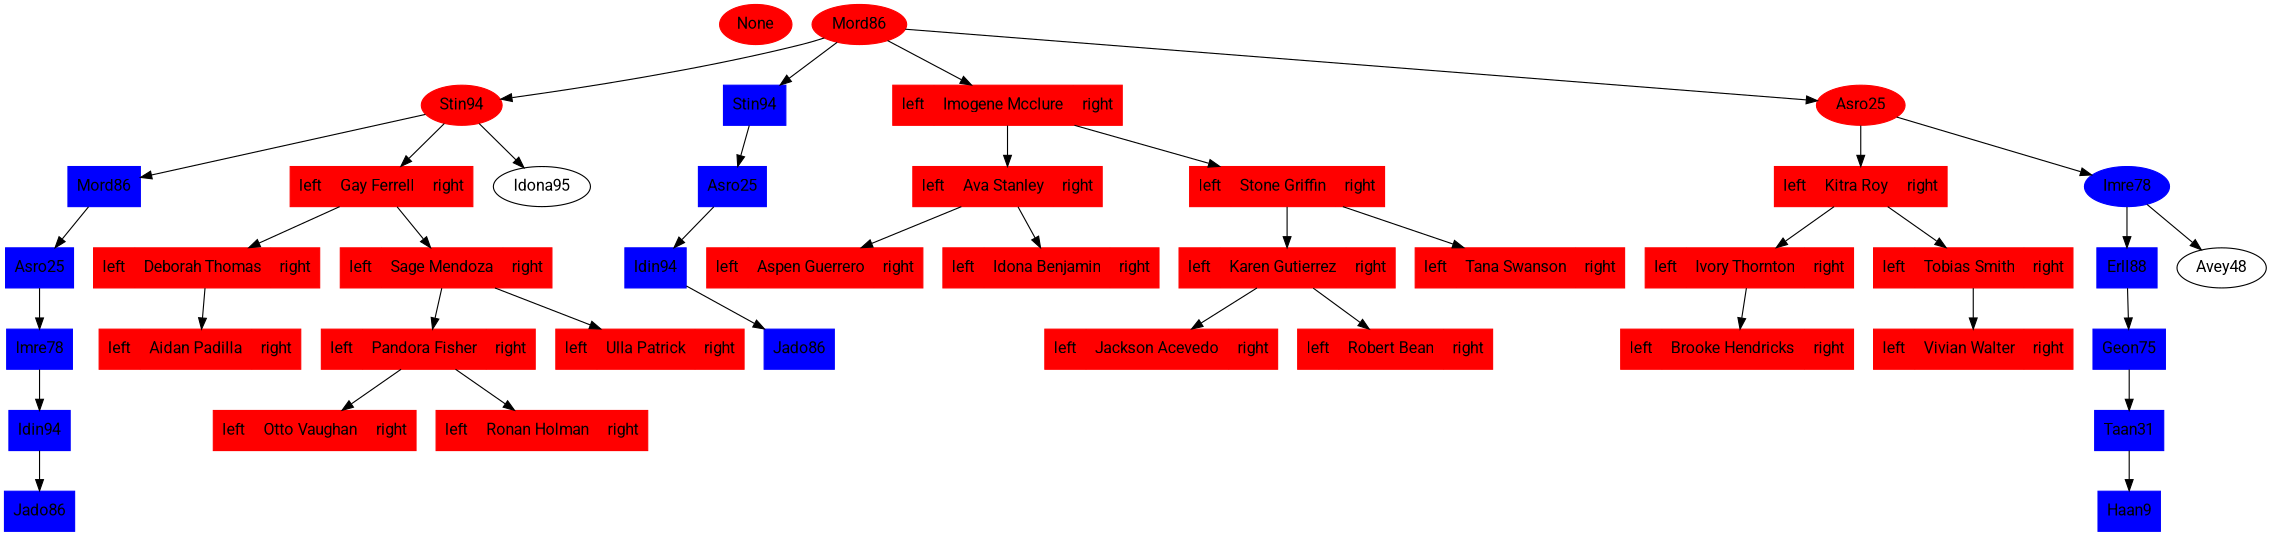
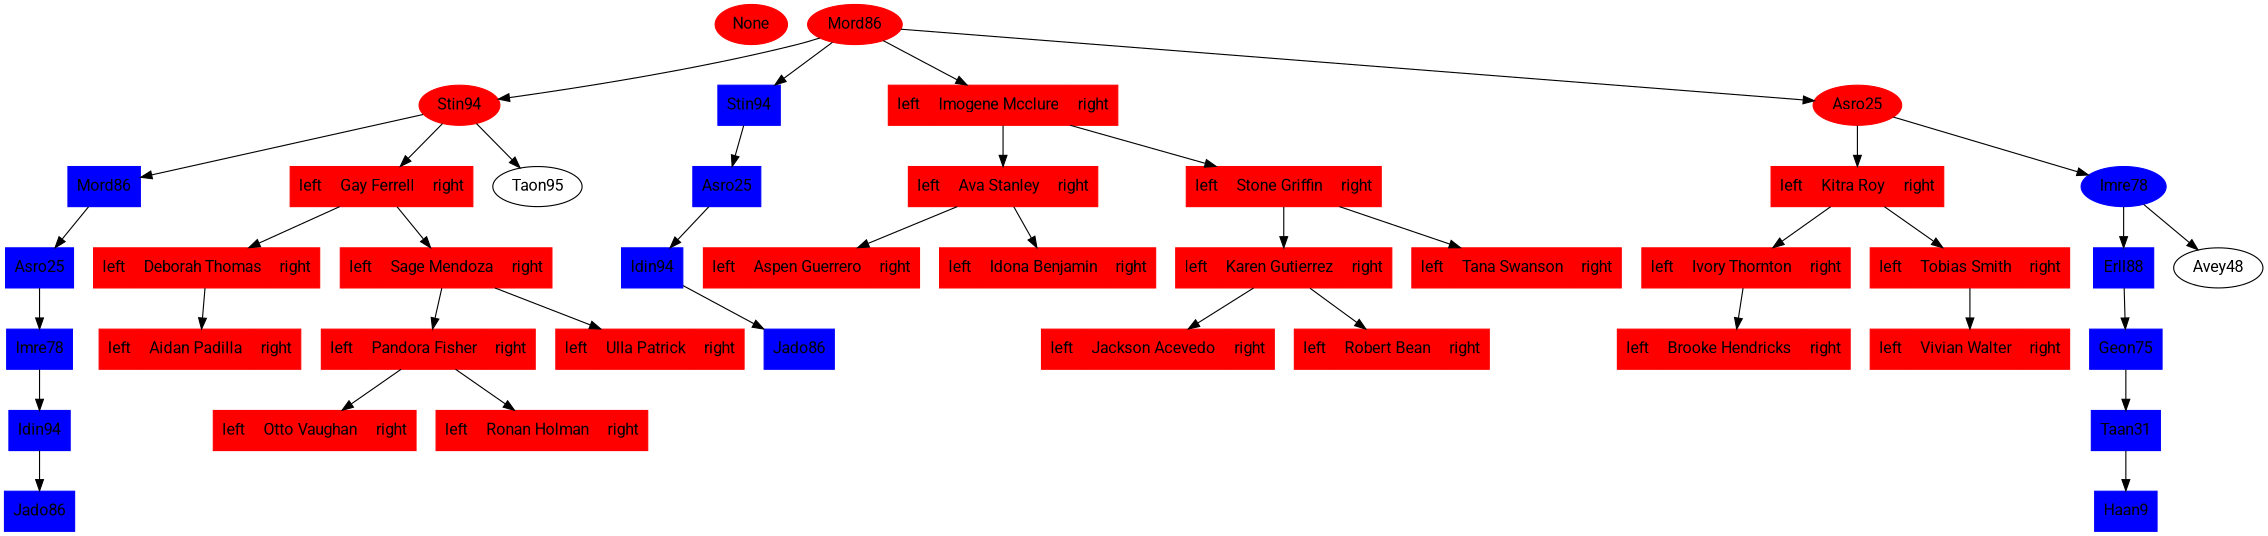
(542, 187) -> (537, 187)
